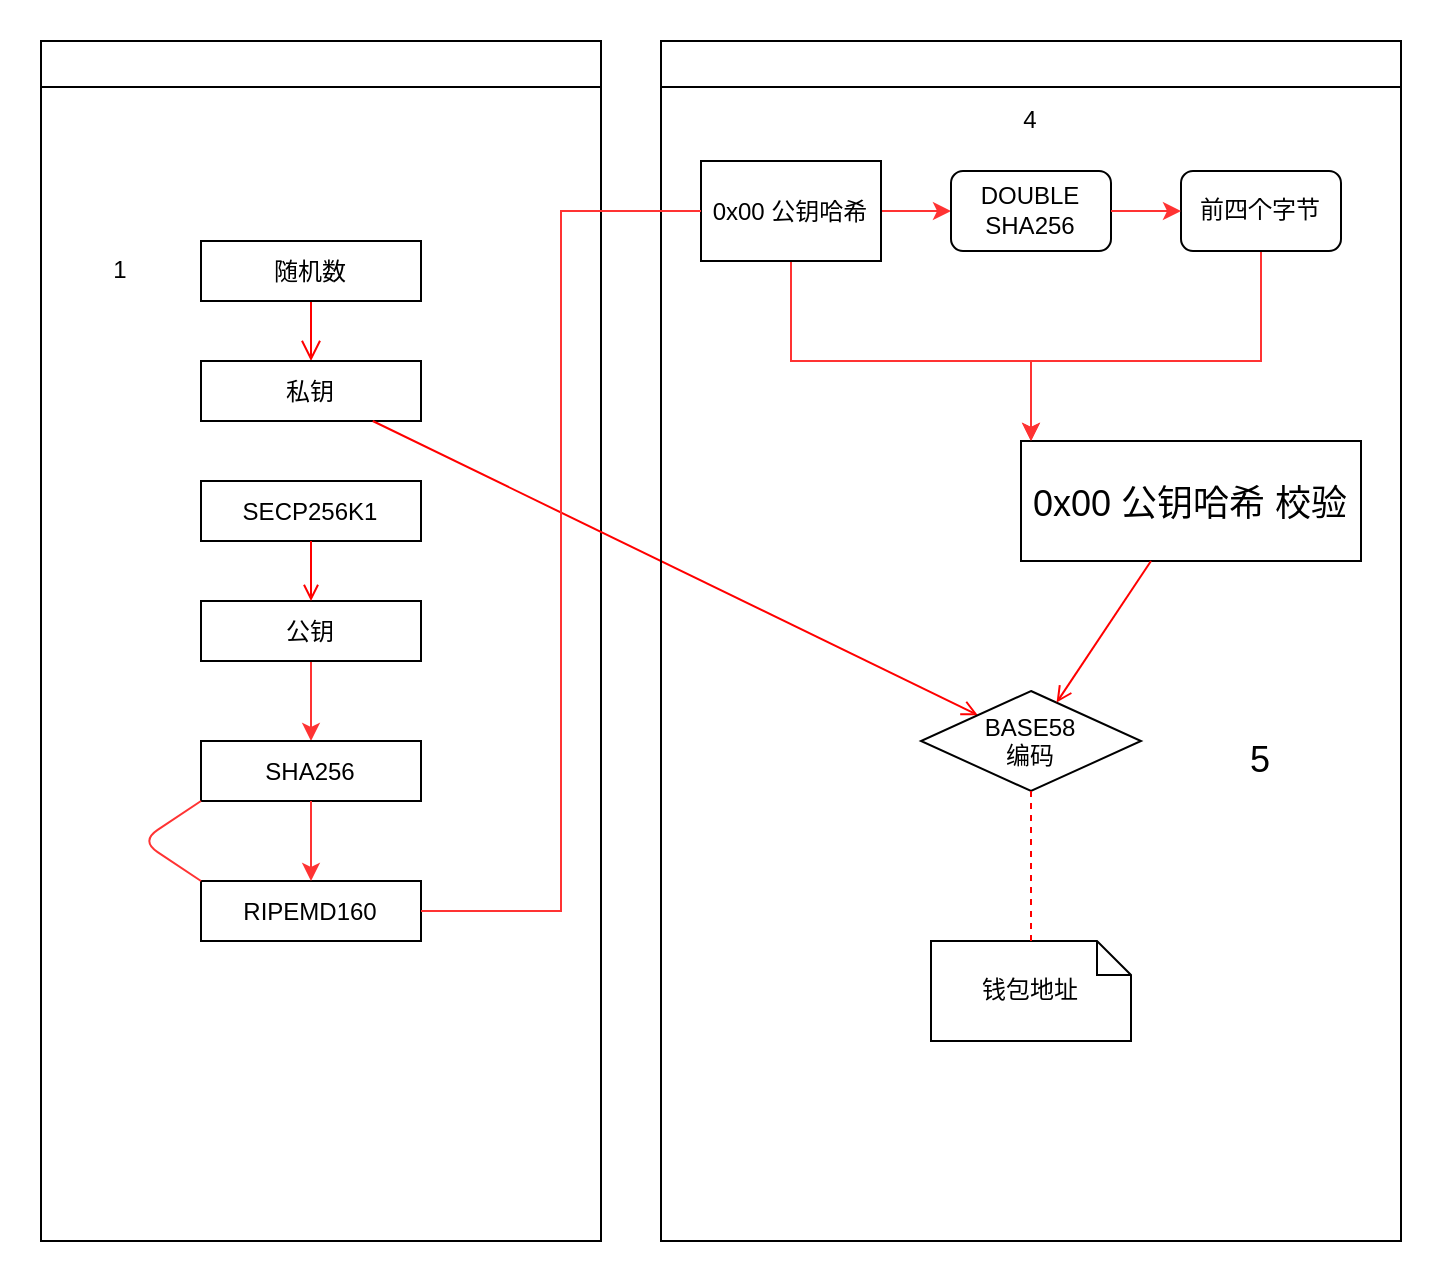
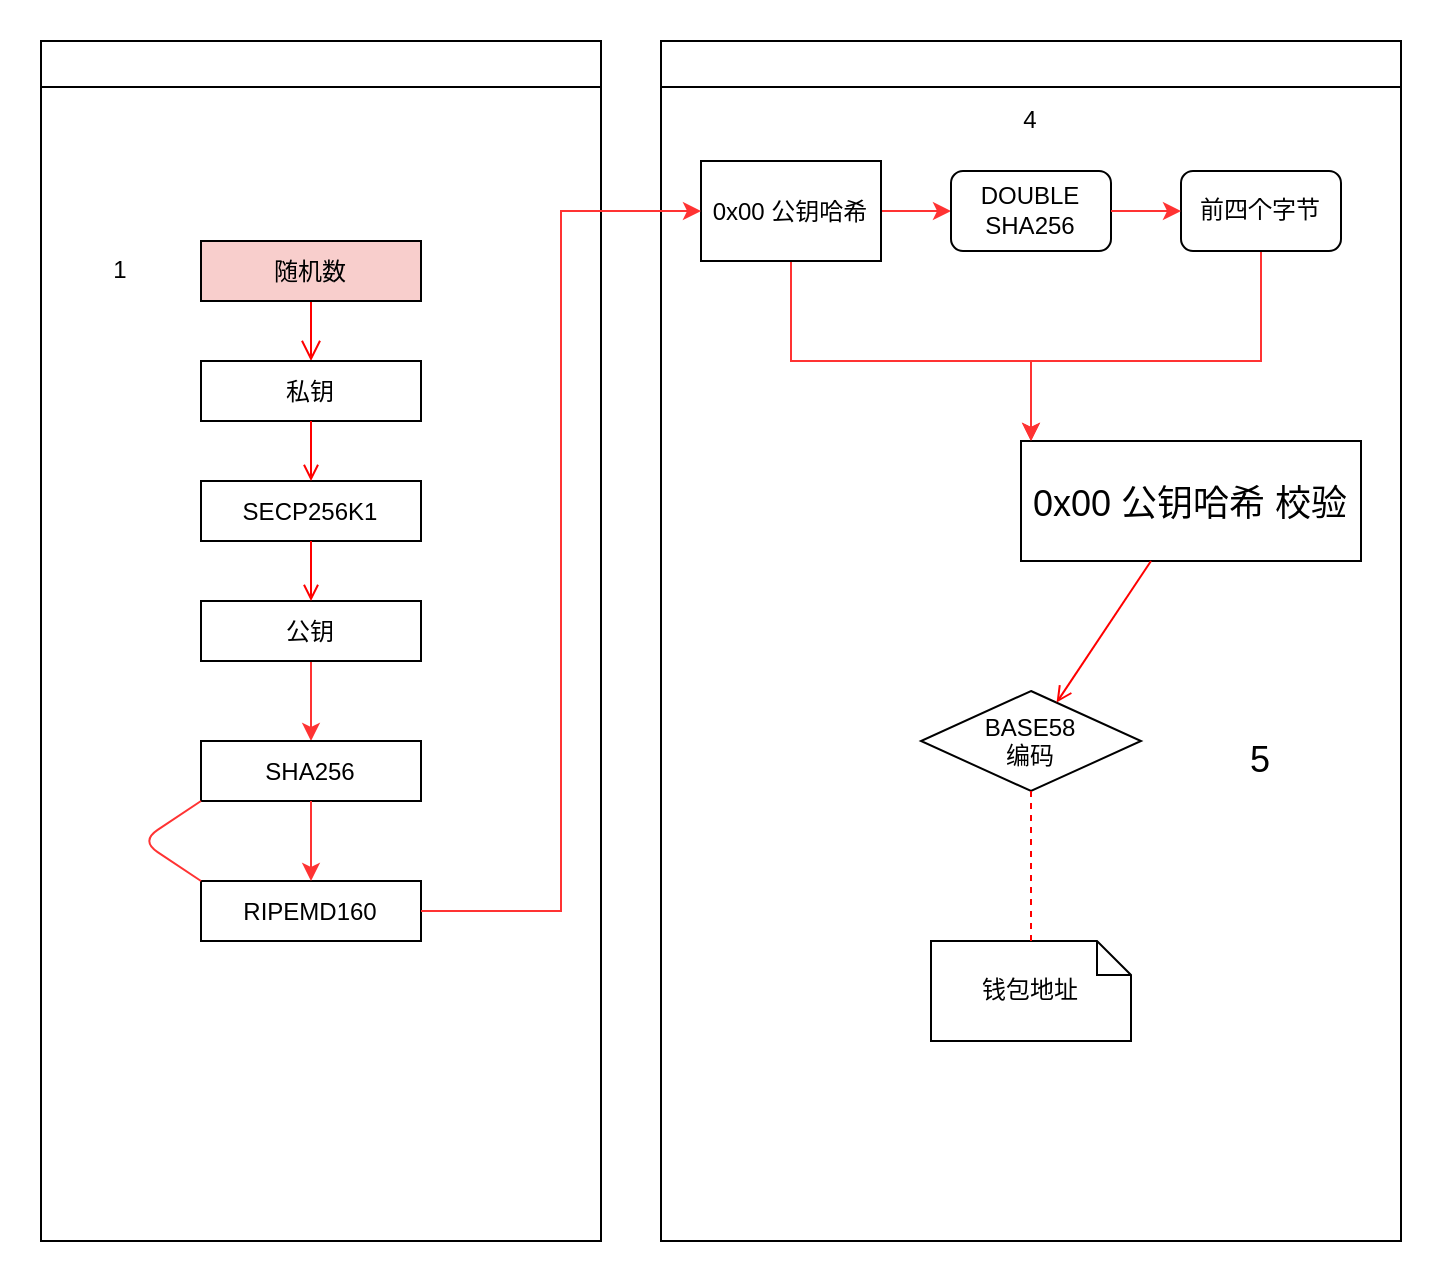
(692, 211) -> (686, 211)
(311, 271) -> (311, 271)
(819, 638) -> (311, 448)
